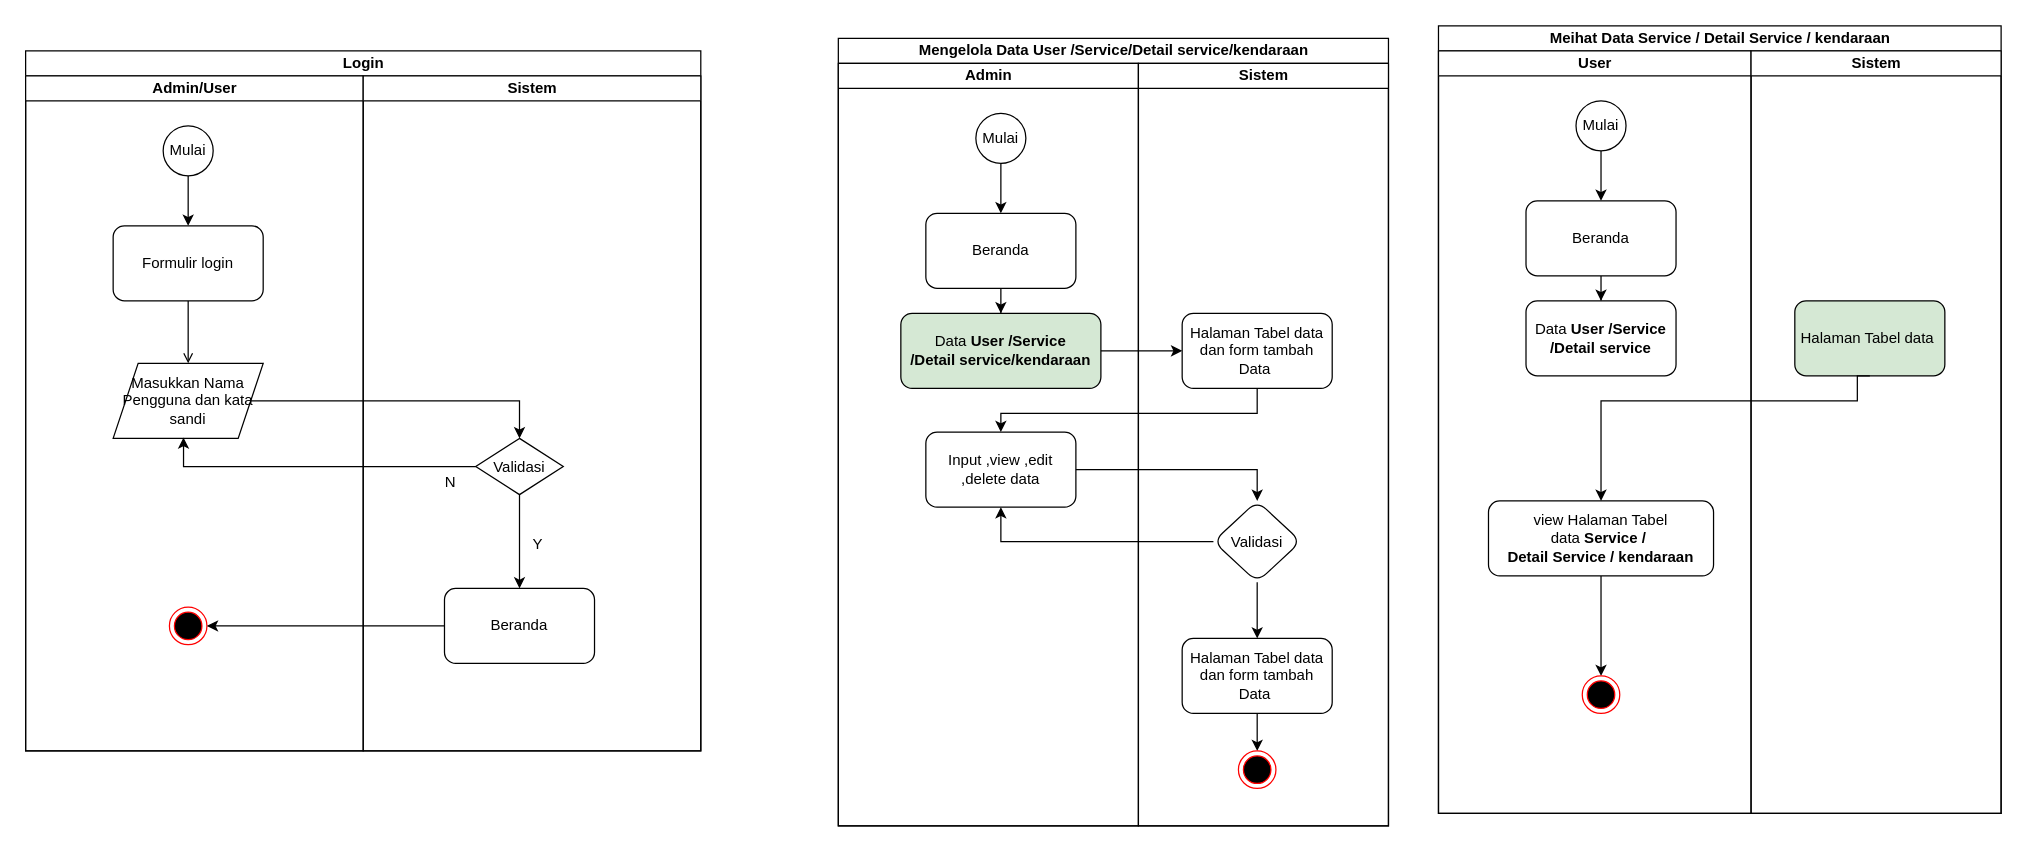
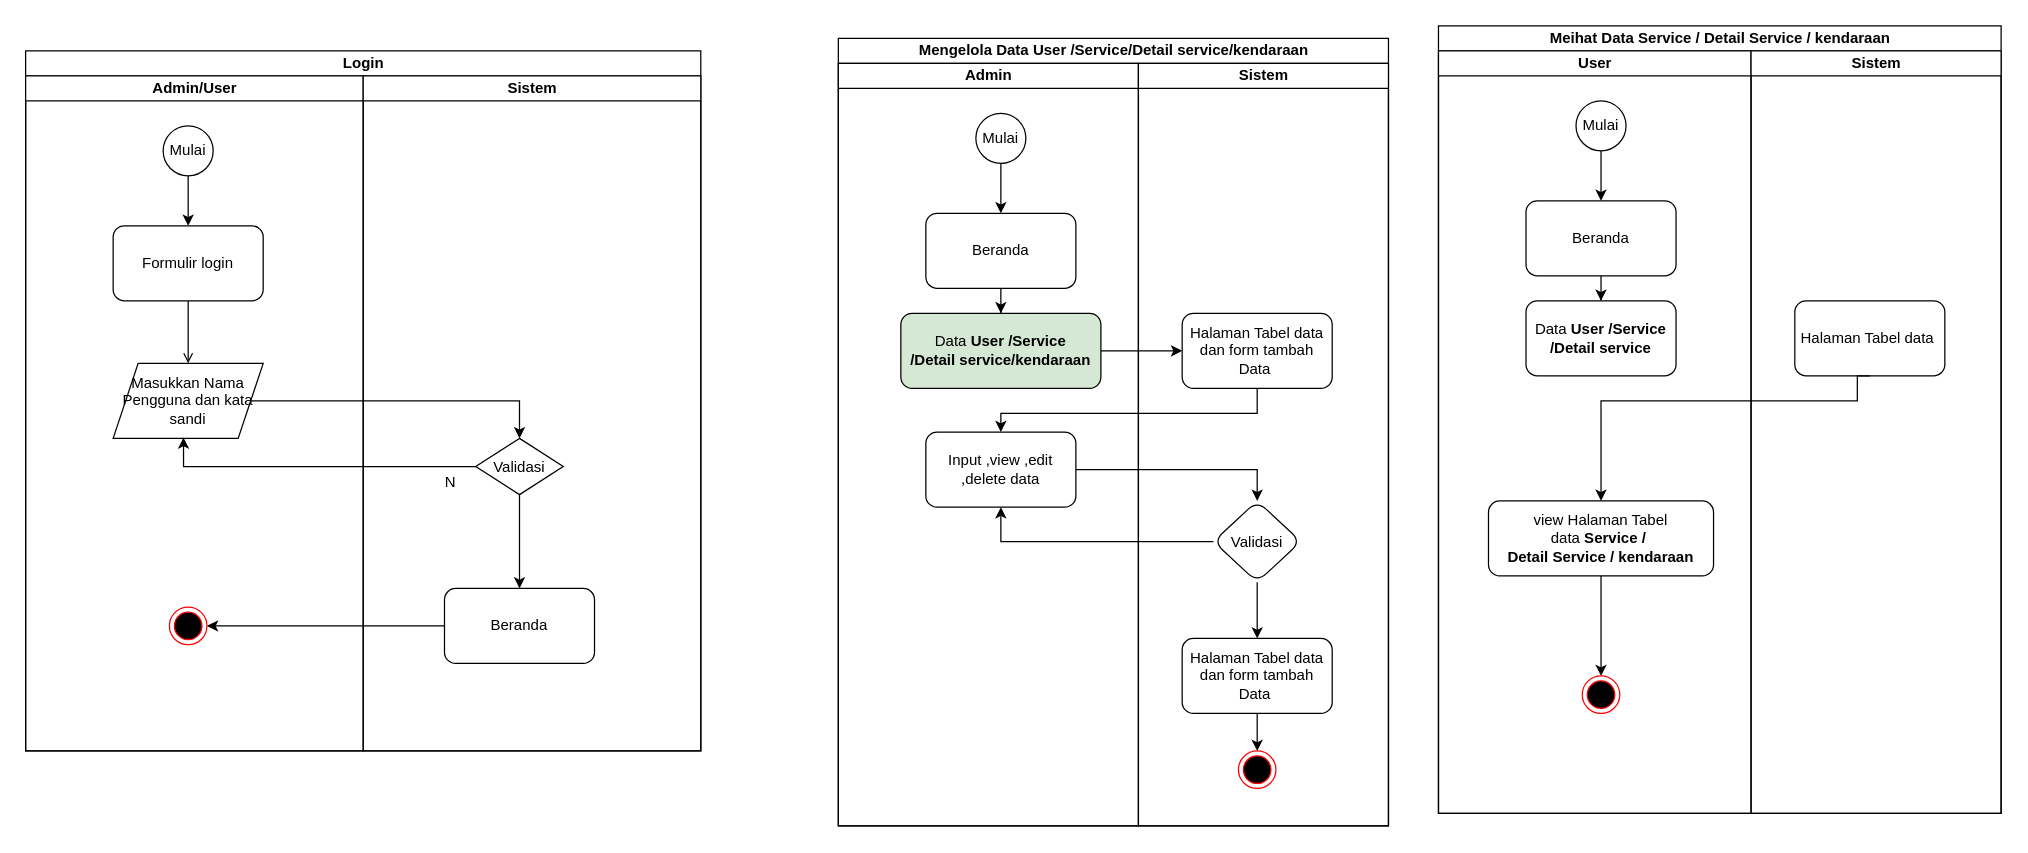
(1869, 338) -> (1869, 338)
(538, 544) -> none
